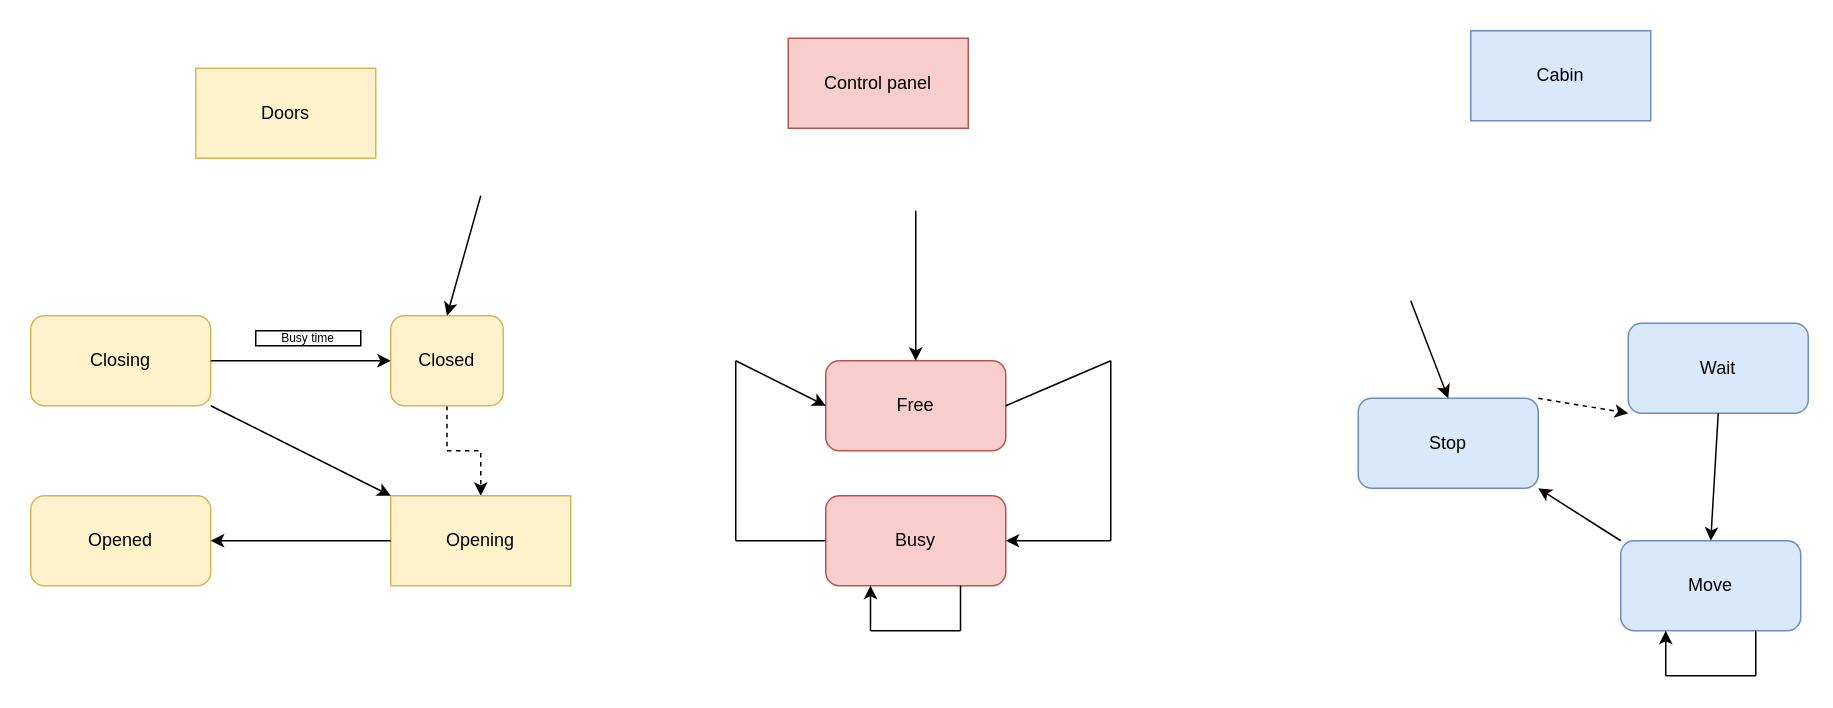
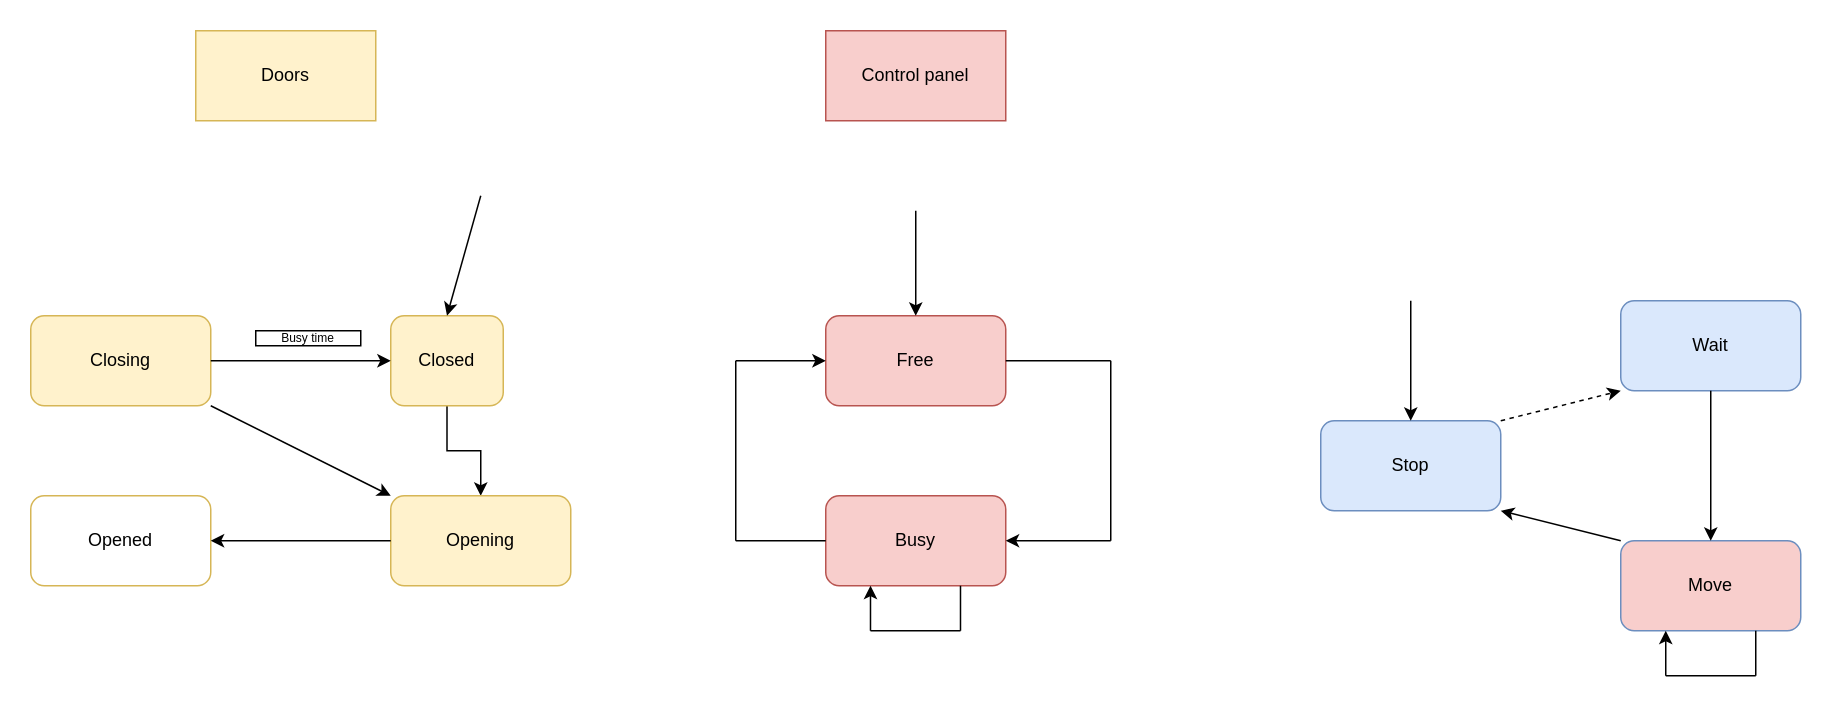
(1561, 76) -> none
(878, 83) -> (916, 76)
(286, 113) -> (286, 76)
(1718, 368) -> (1711, 346)
(916, 406) -> (916, 361)
(1448, 443) -> (1411, 466)
(457, 451) -> (457, 451)
(121, 541) -> (121, 541)
(481, 541) -> (481, 541)
(1711, 586) -> (1711, 586)
